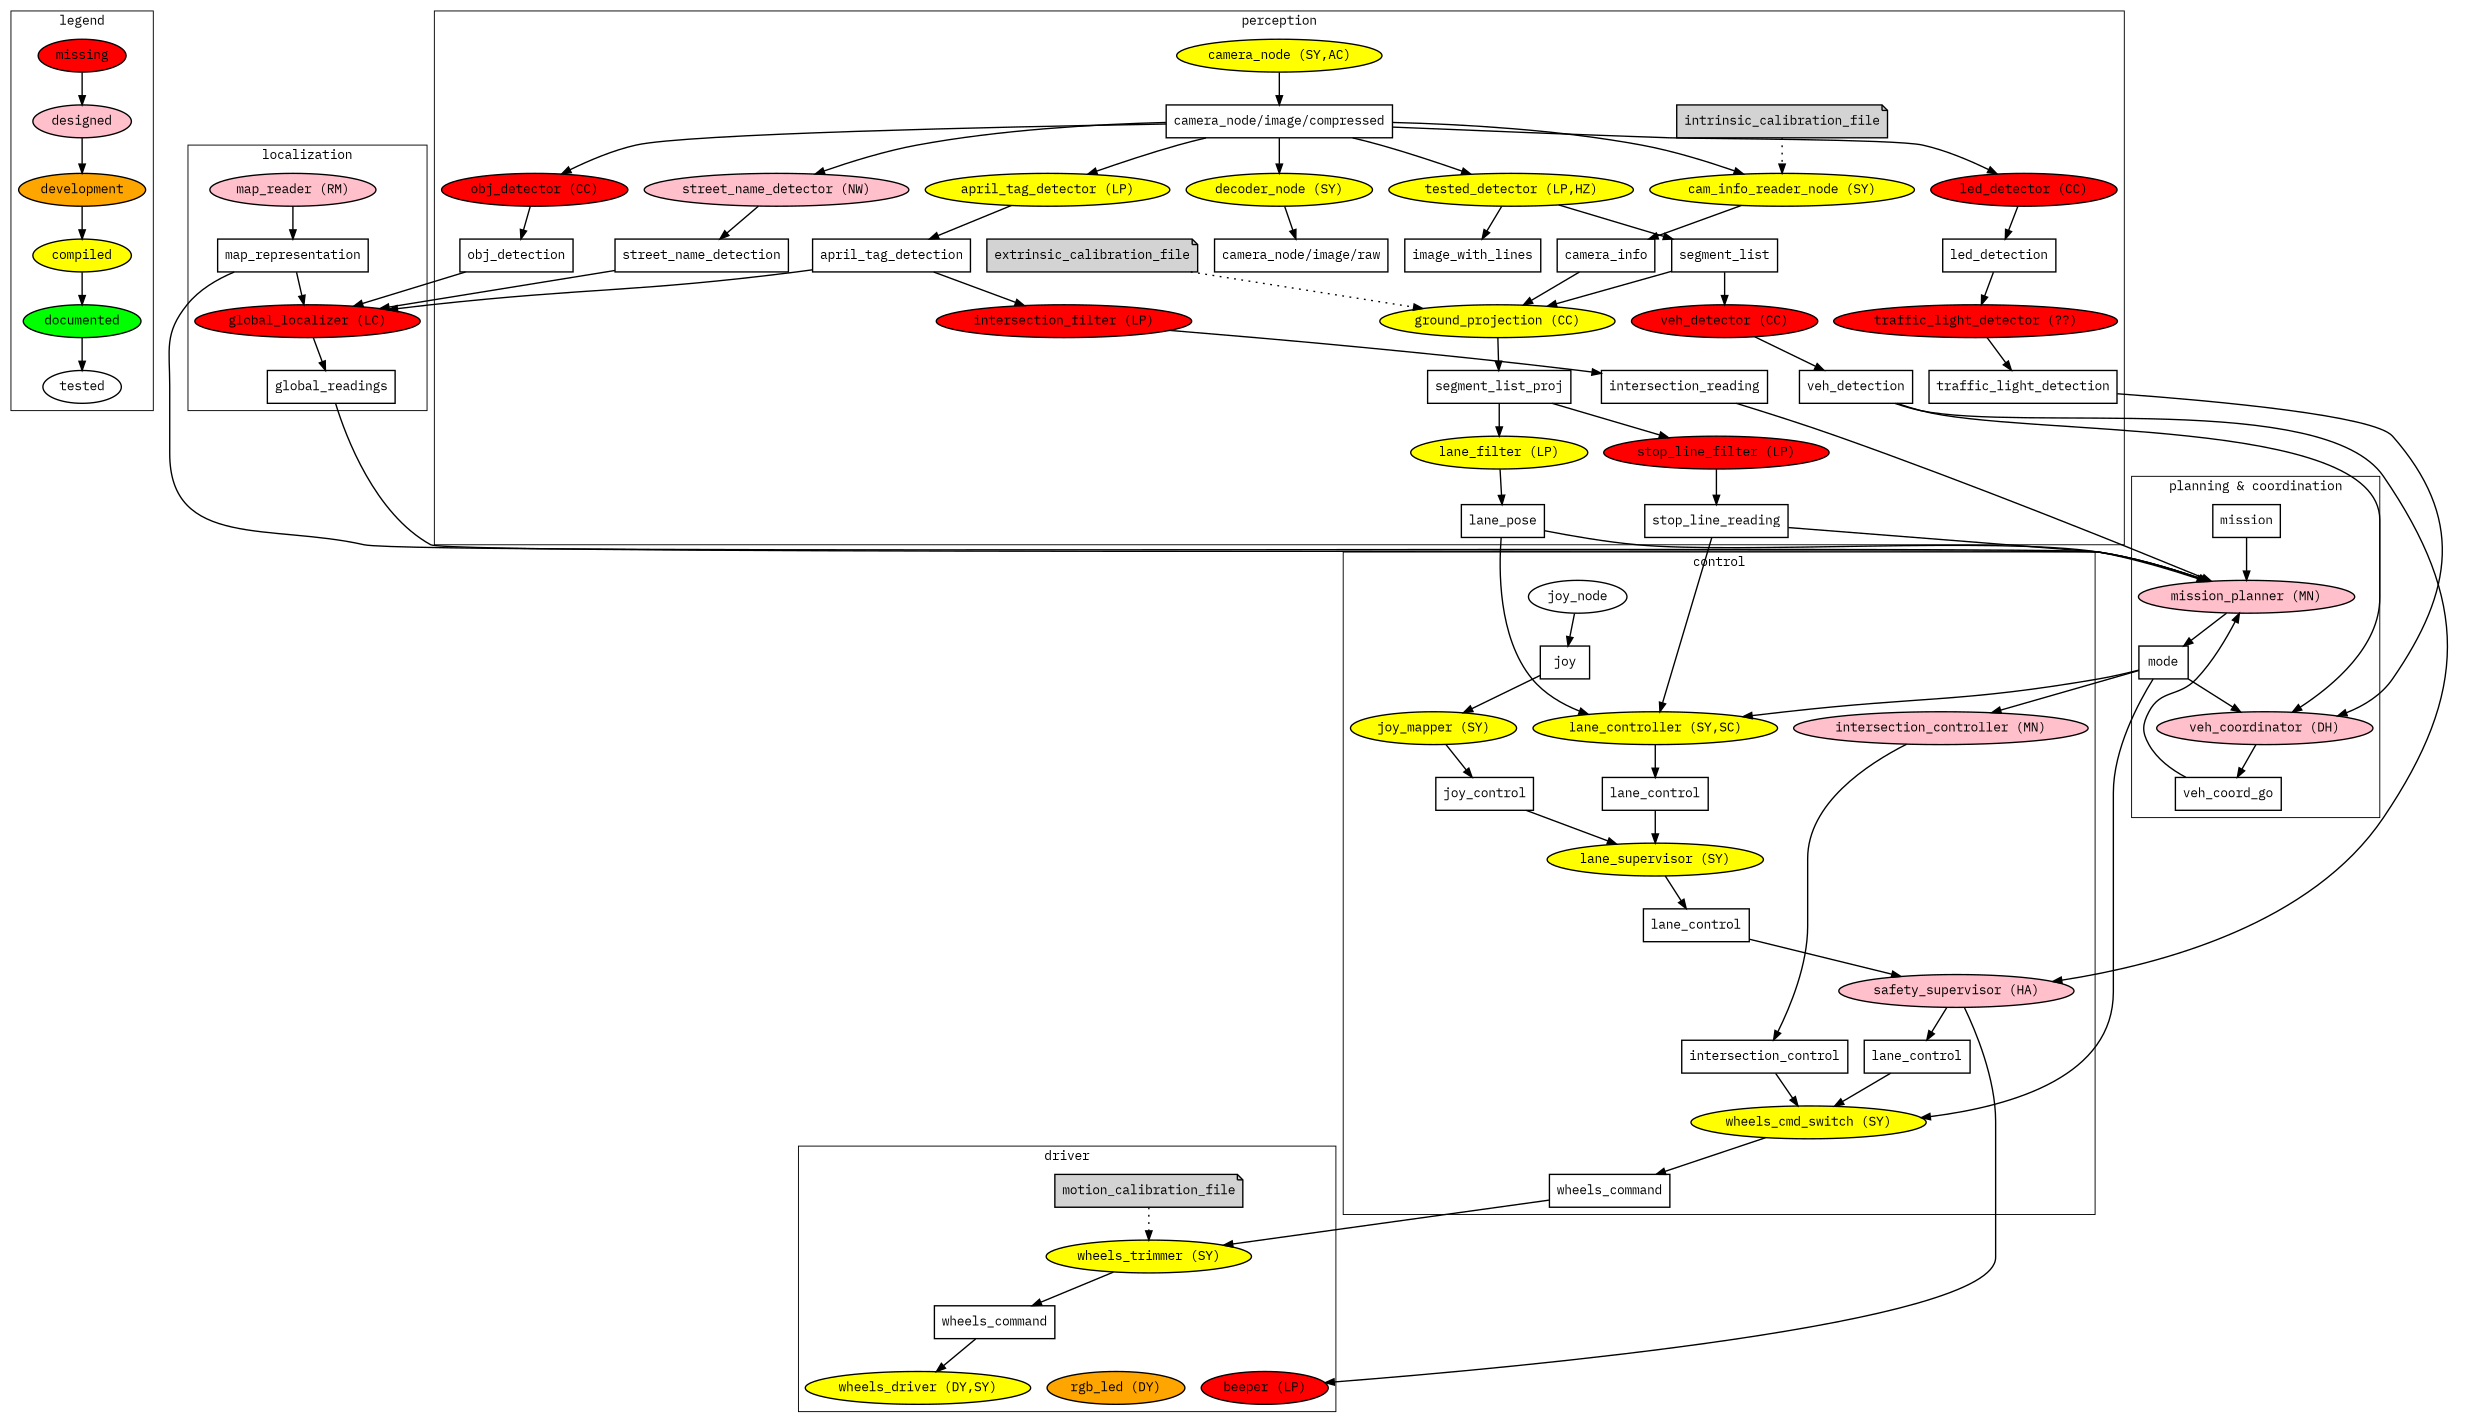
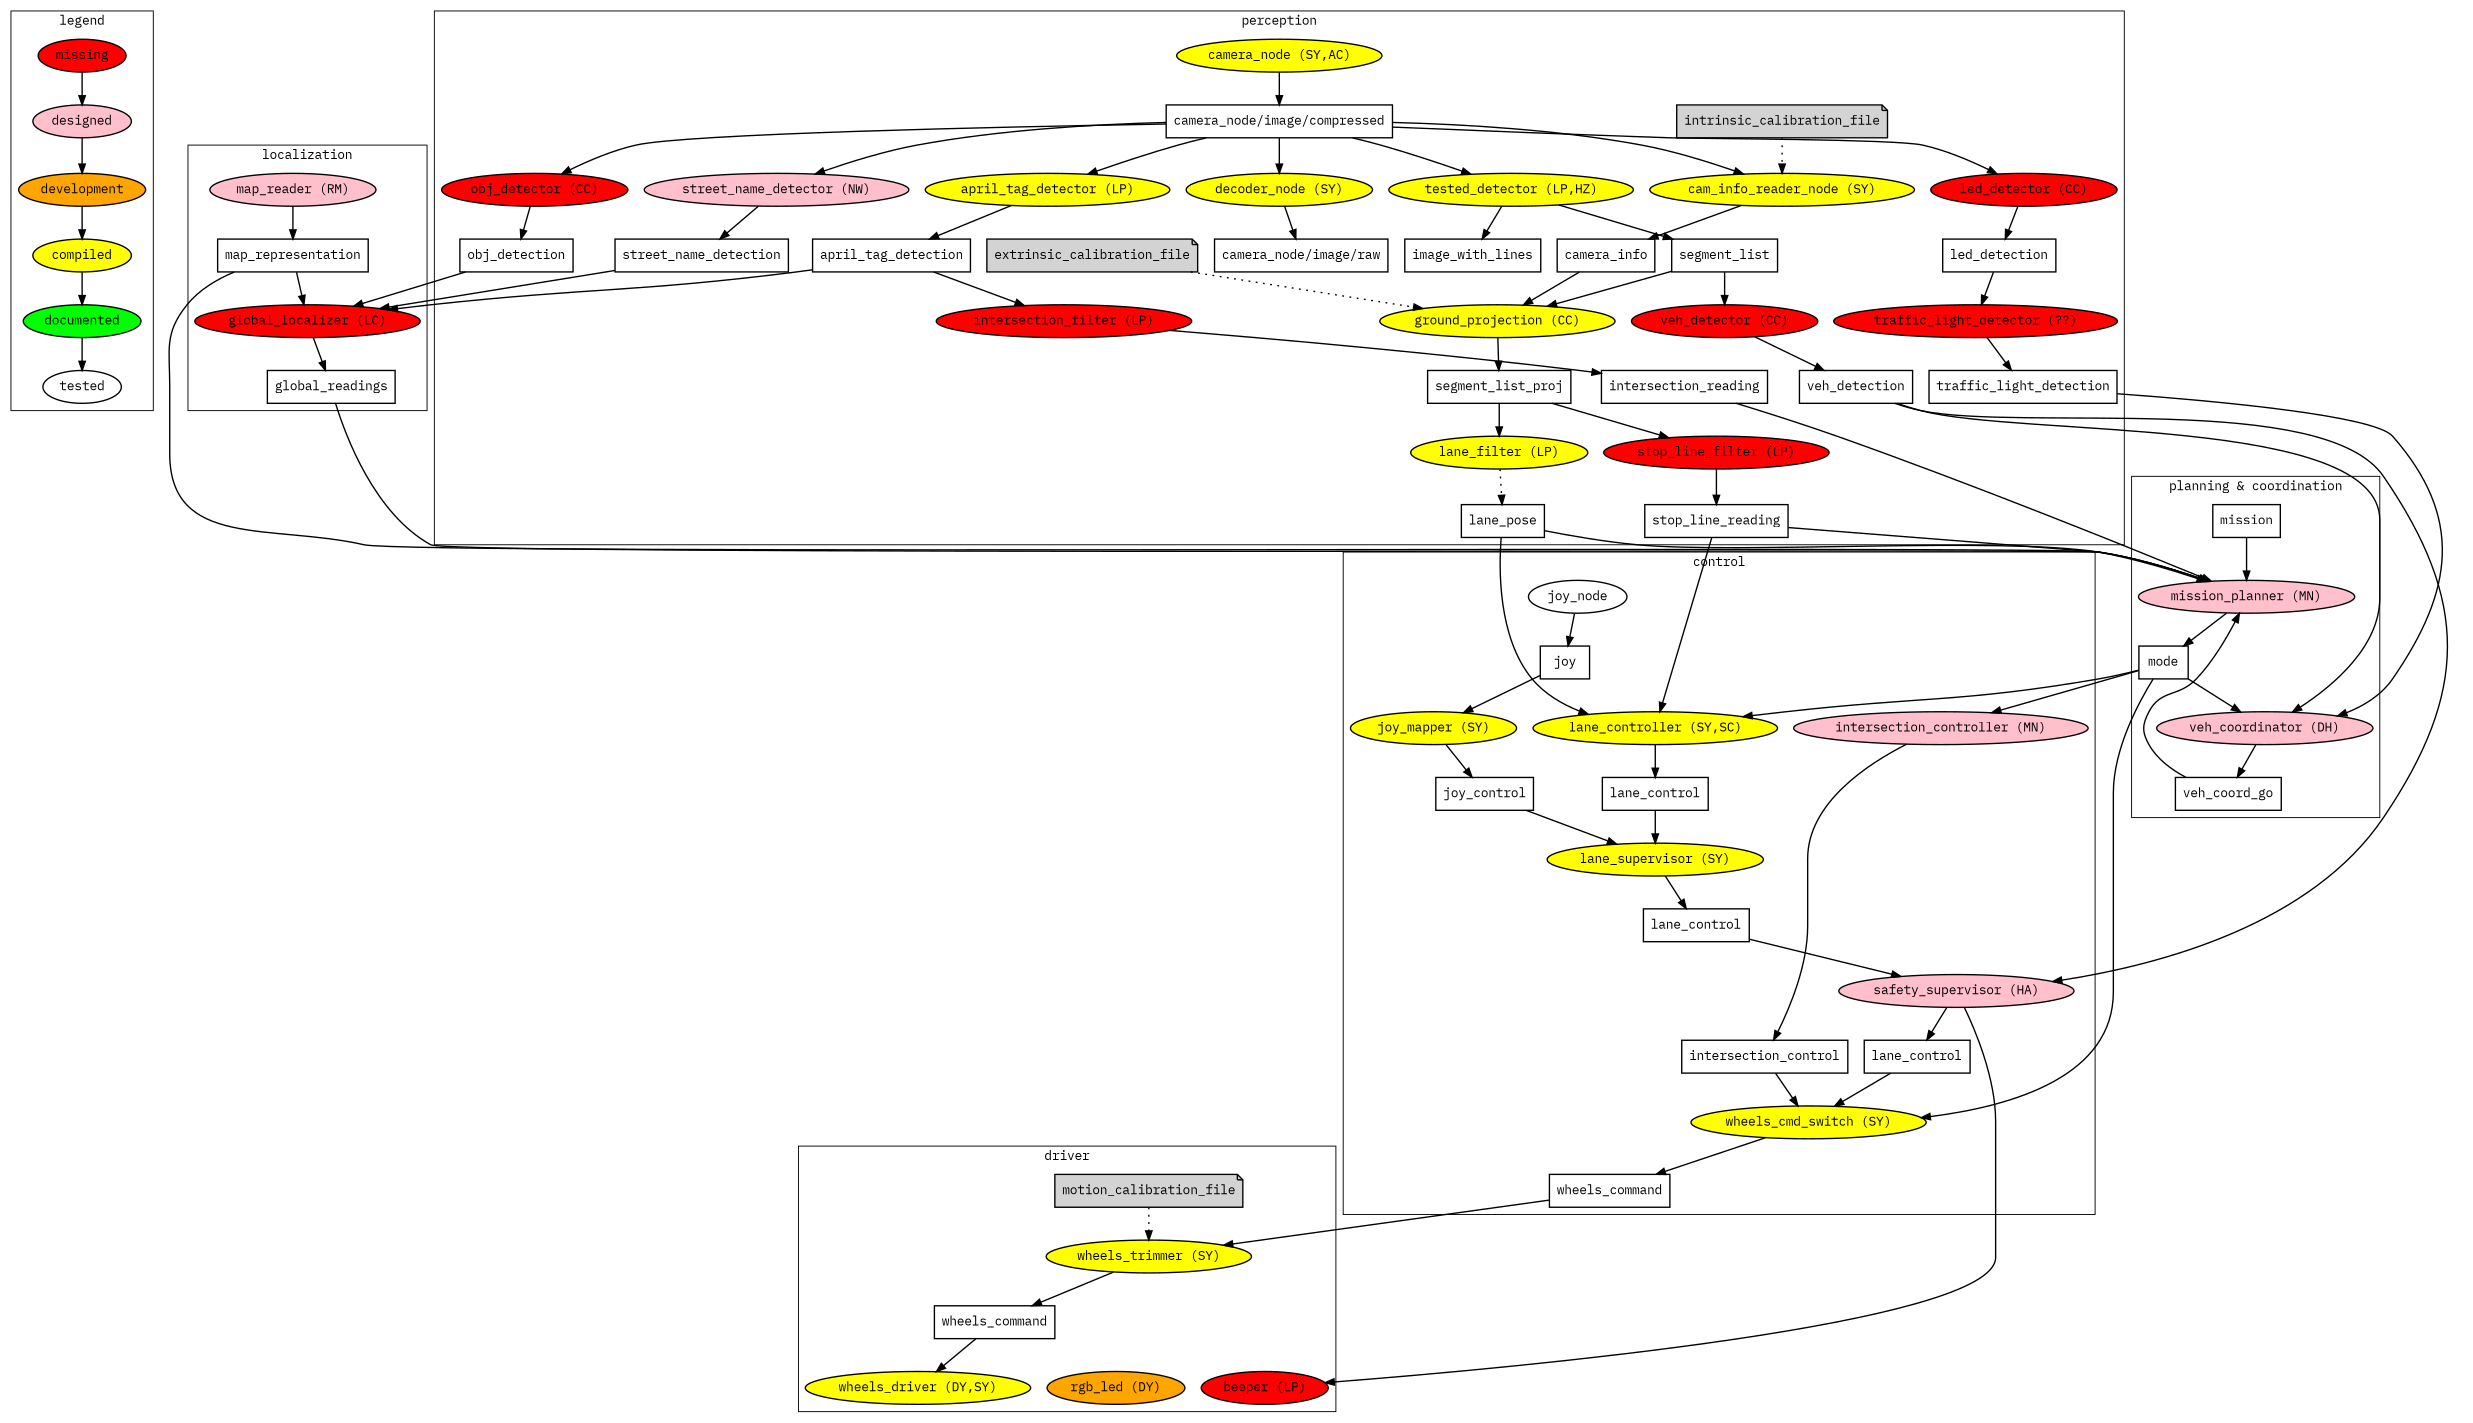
(1501, 482) -> (1501, 482)
